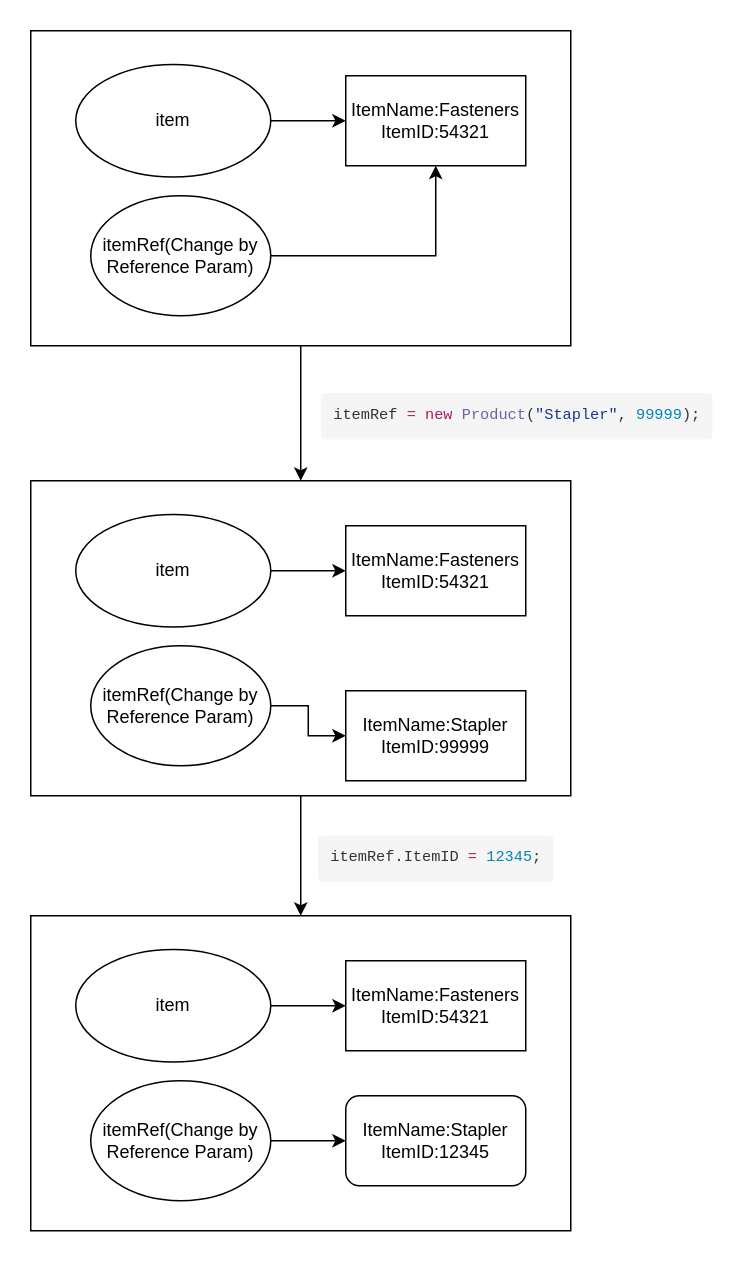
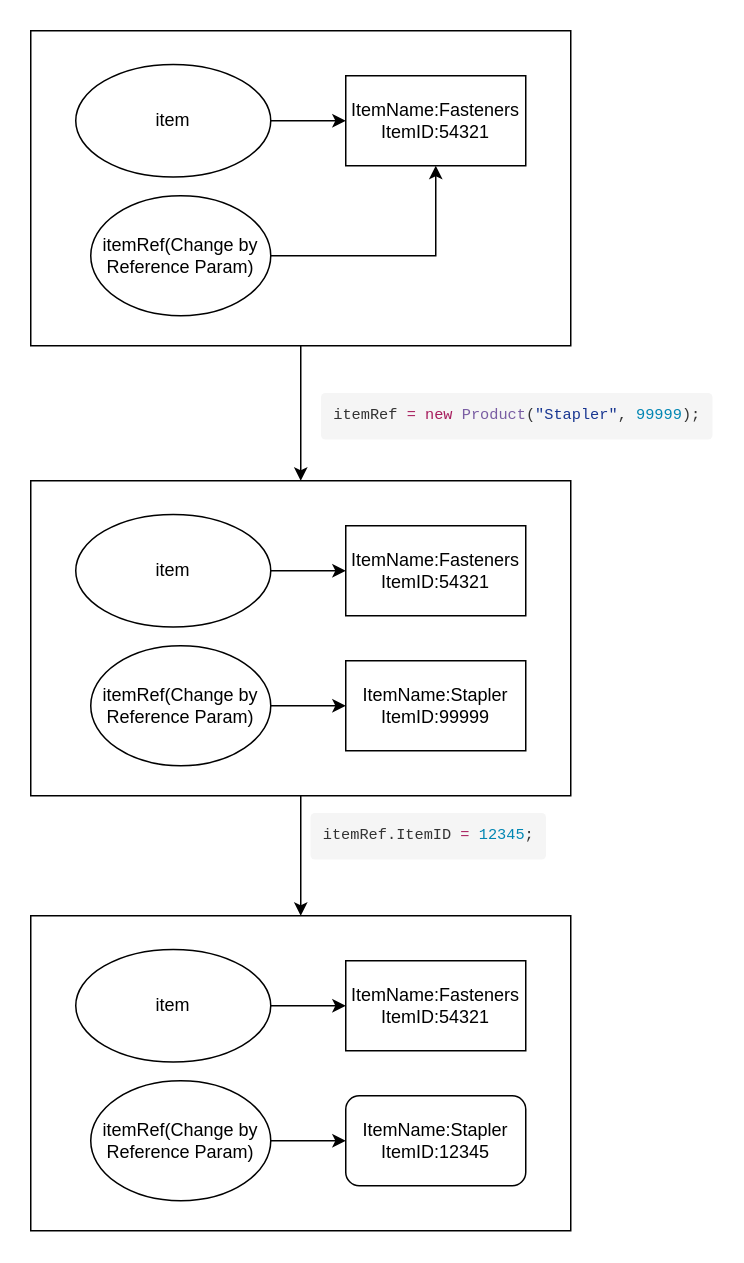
(436, 736) -> (436, 706)
(436, 871) -> (428, 848)
